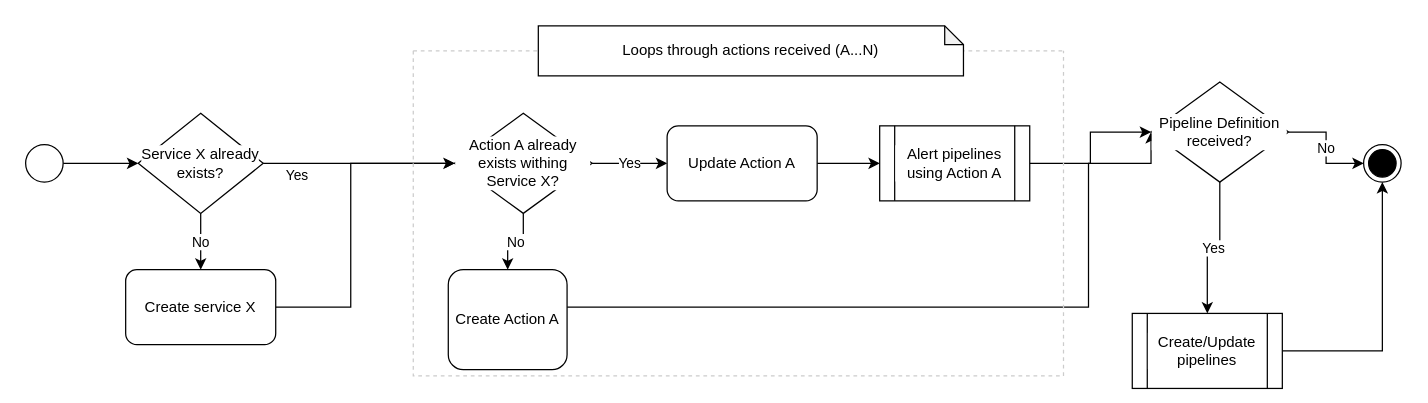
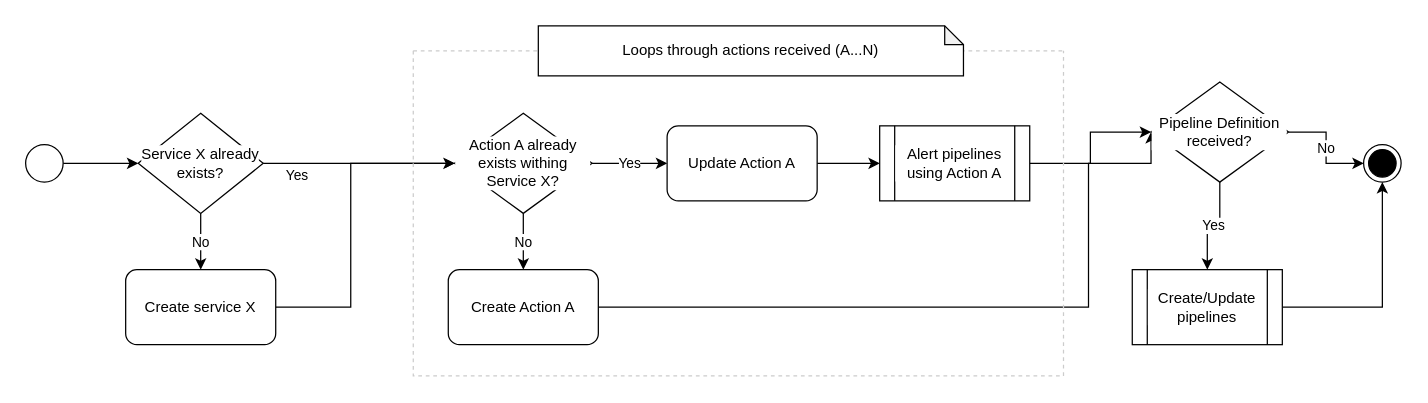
(508, 319) -> (523, 307)
(1207, 351) -> (1207, 307)
